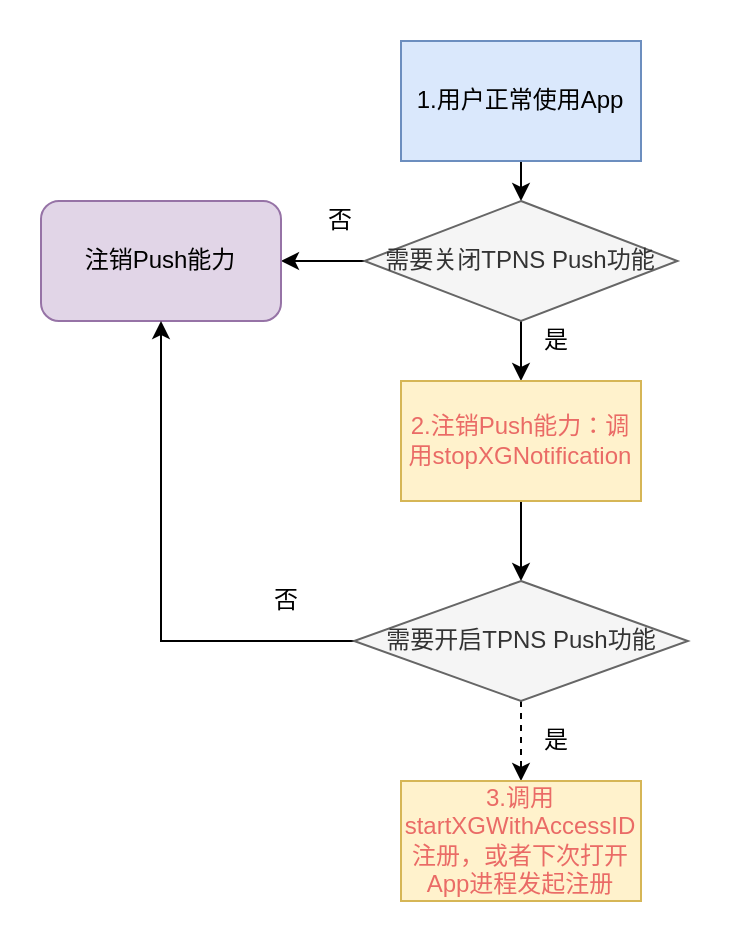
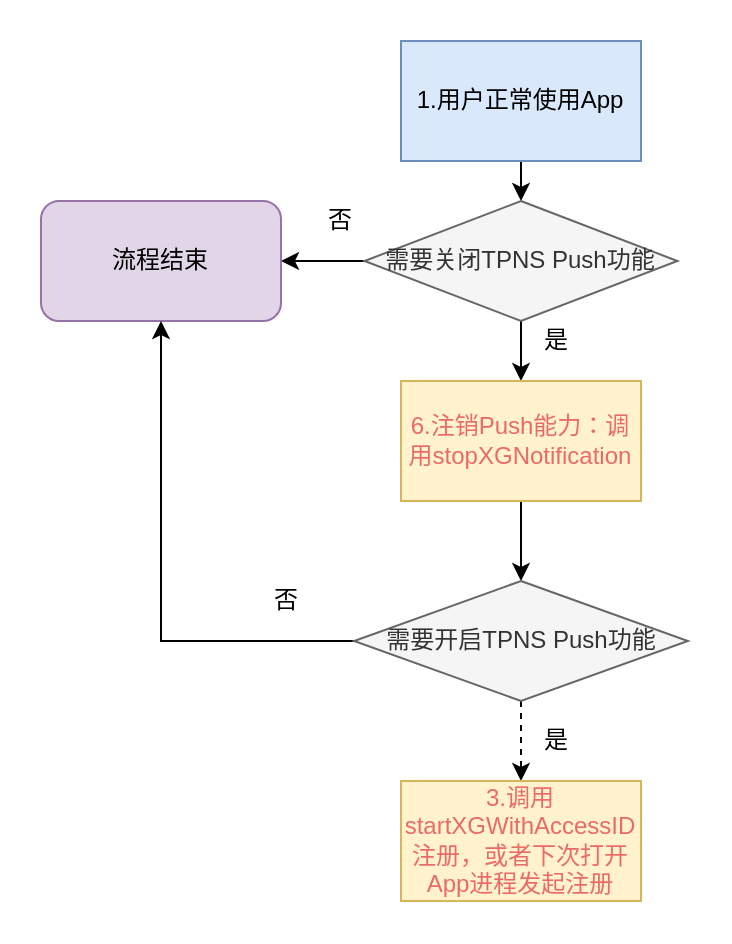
(161, 261) -> (161, 261)
(521, 441) -> (521, 441)
